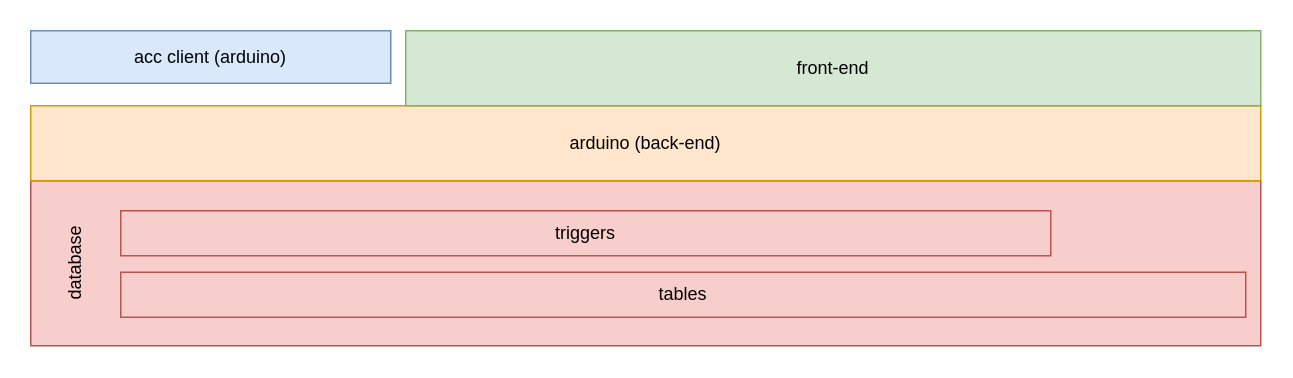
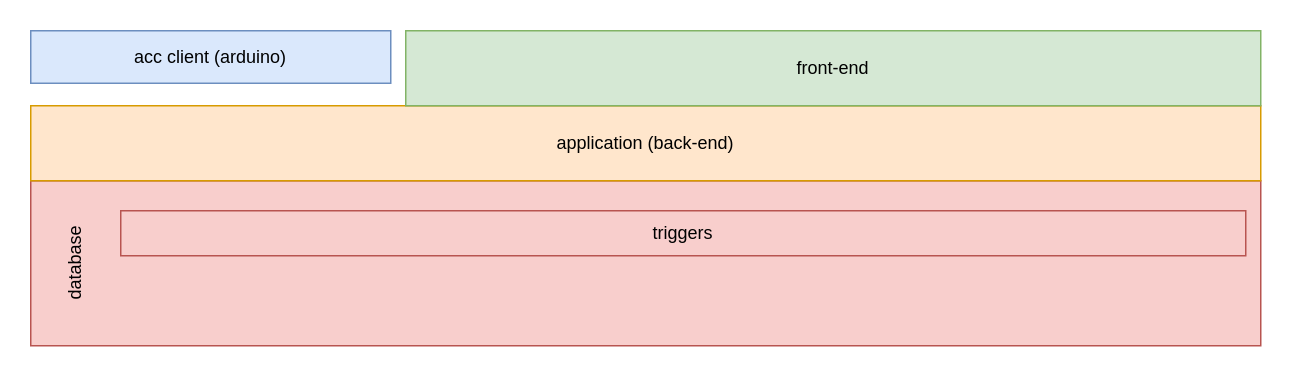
(646, 143) -> (646, 143)
(586, 233) -> (683, 233)
(683, 295) -> none
